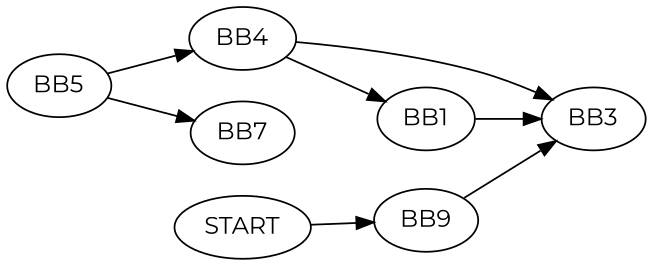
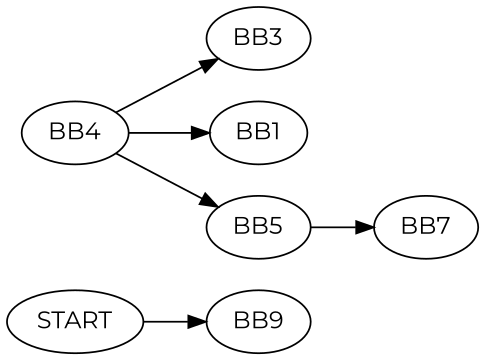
(142, 64) -> (159, 176)
(499, 119) -> none
(502, 174) -> none
